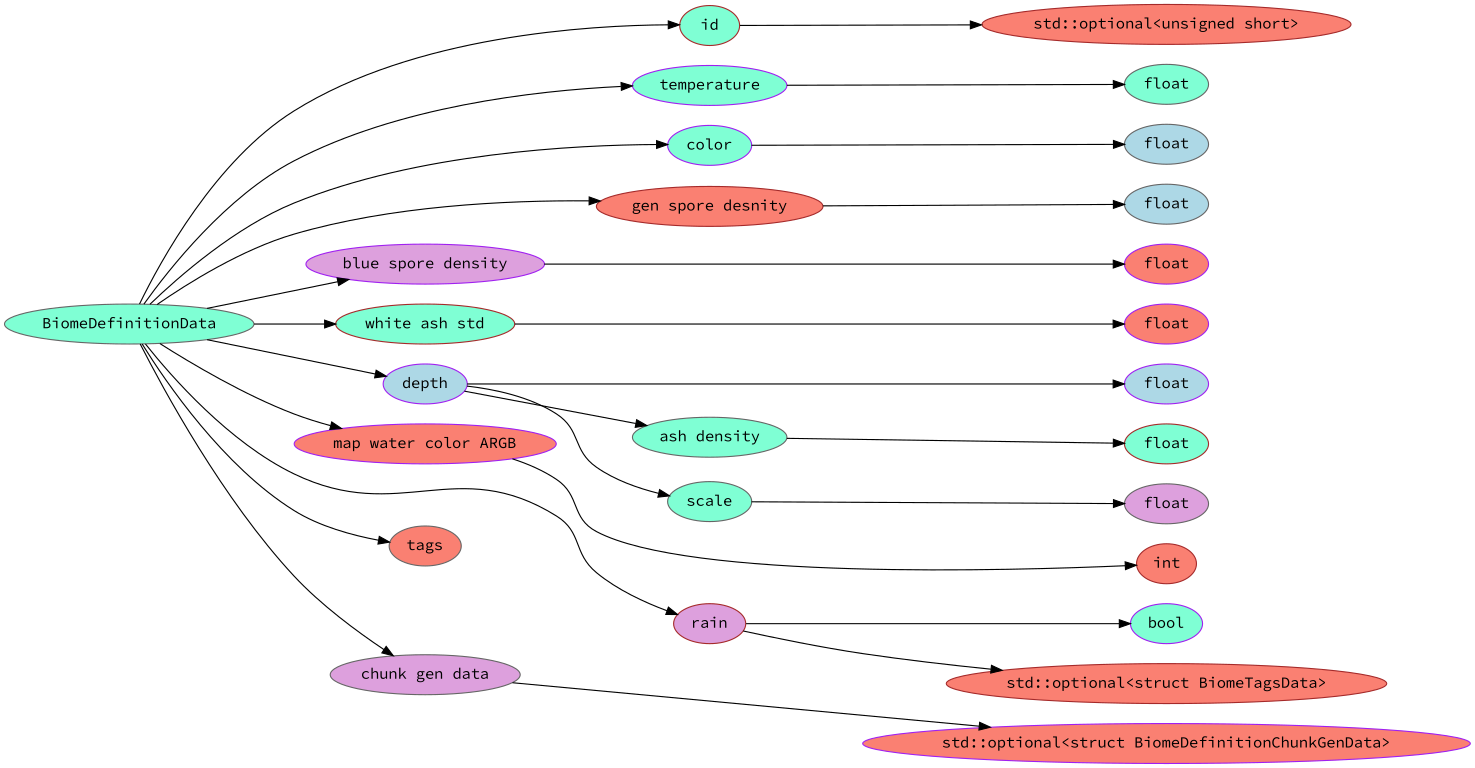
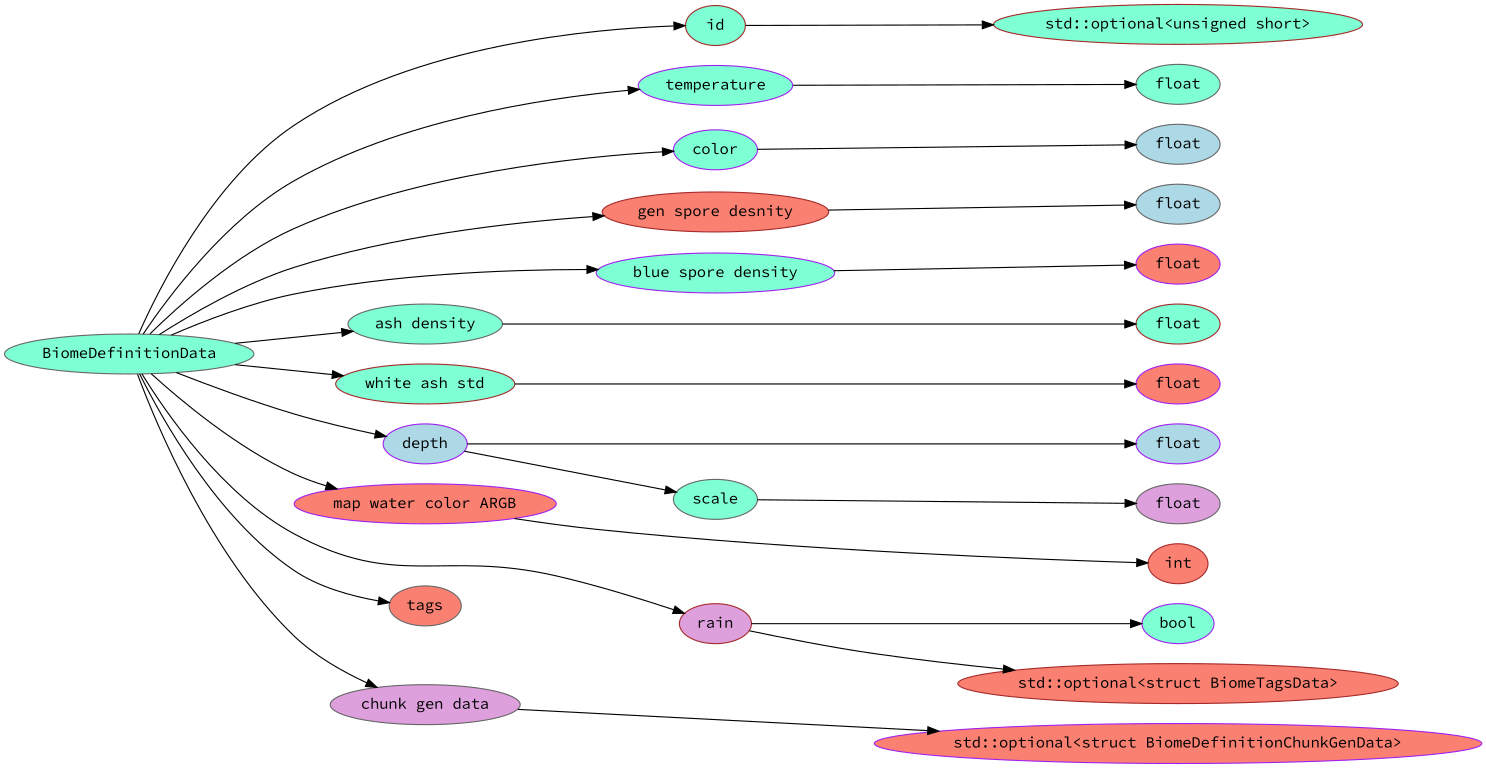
(1167, 24) -> (1178, 24)
(425, 264) -> (715, 273)
(563, 410) -> (288, 338)
